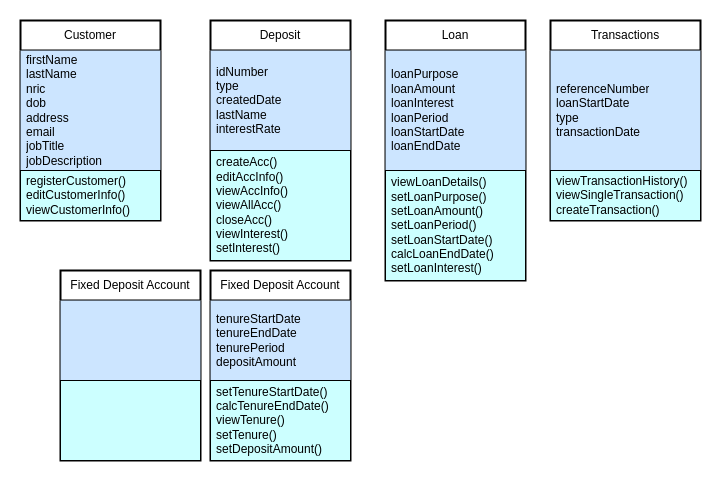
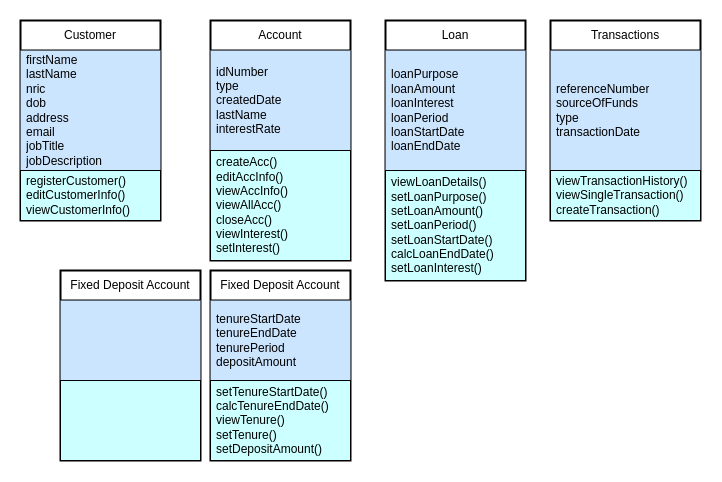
(281, 36) -> (281, 36)
(607, 111) -> (607, 111)
